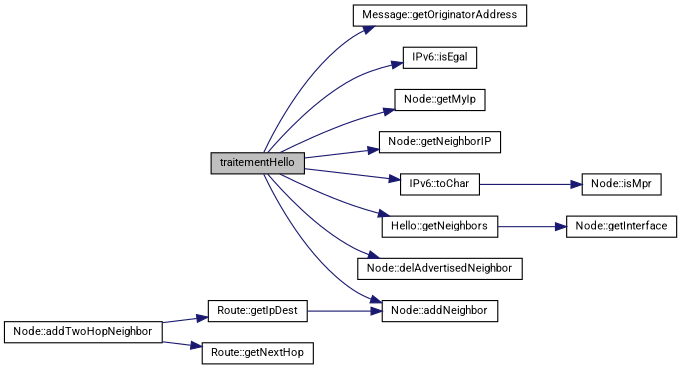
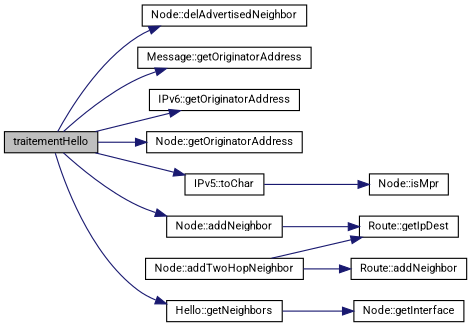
(440, 58) -> (224, 100)
(440, 100) -> (224, 142)
(440, 142) -> none
(440, 184) -> (224, 184)
(339, 311) -> (315, 227)
(258, 353) -> (409, 269)
